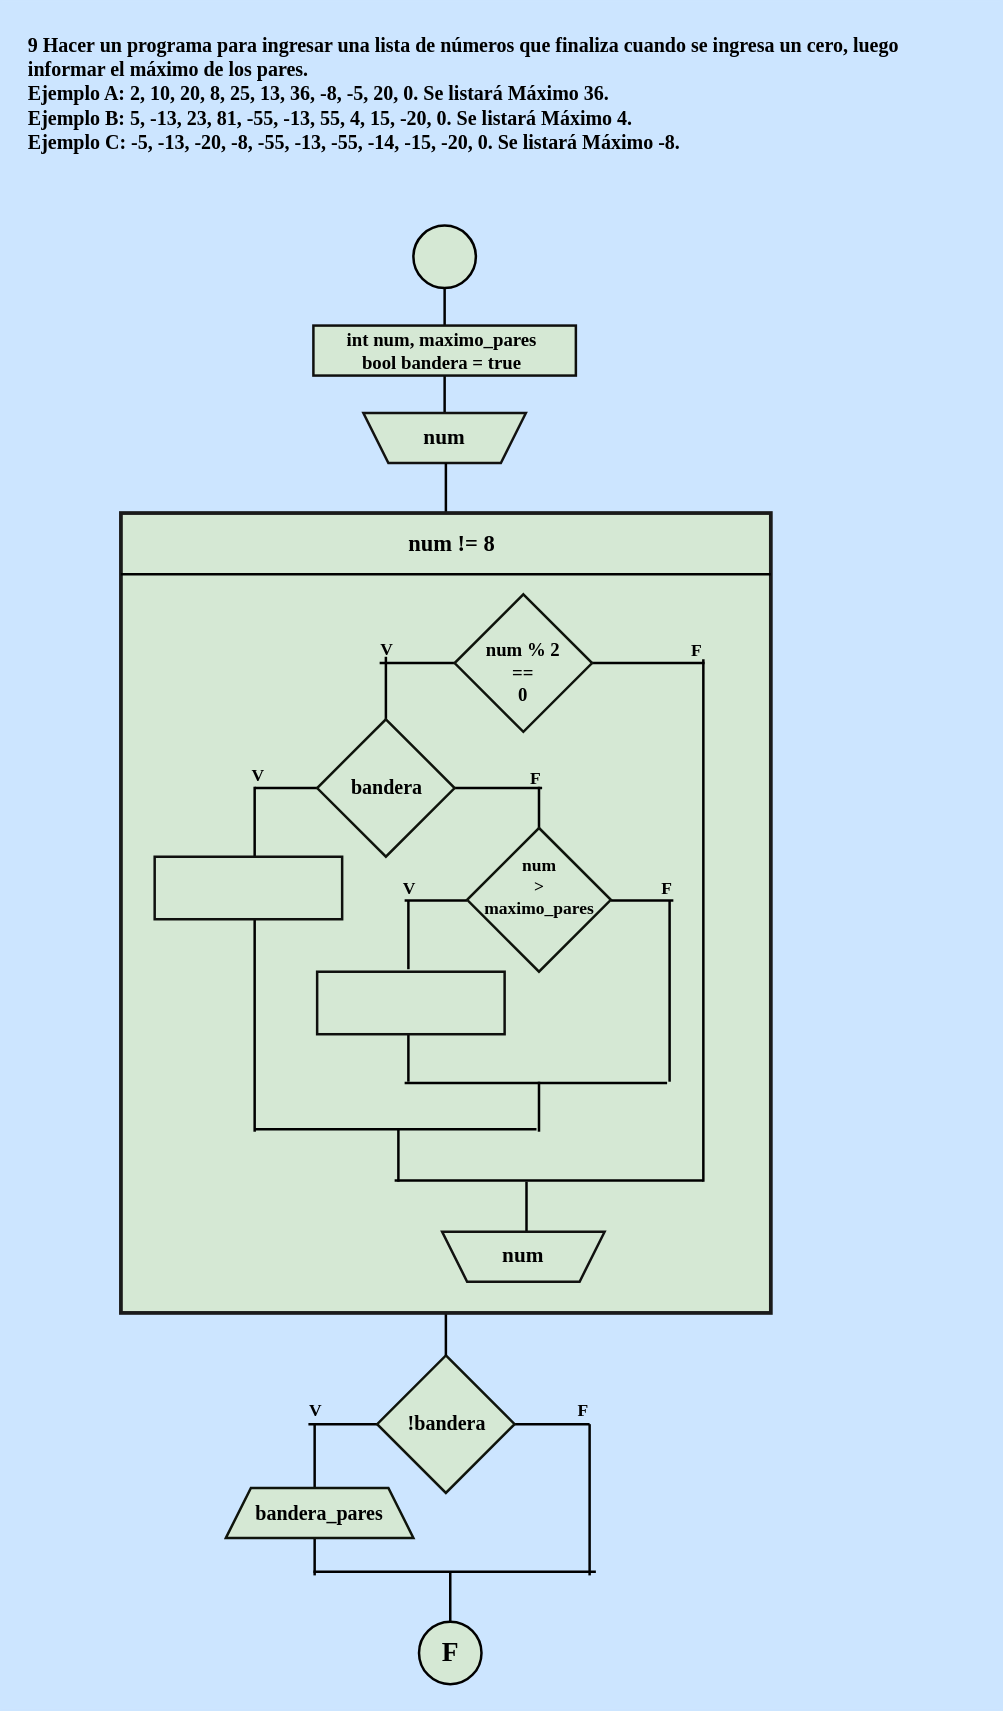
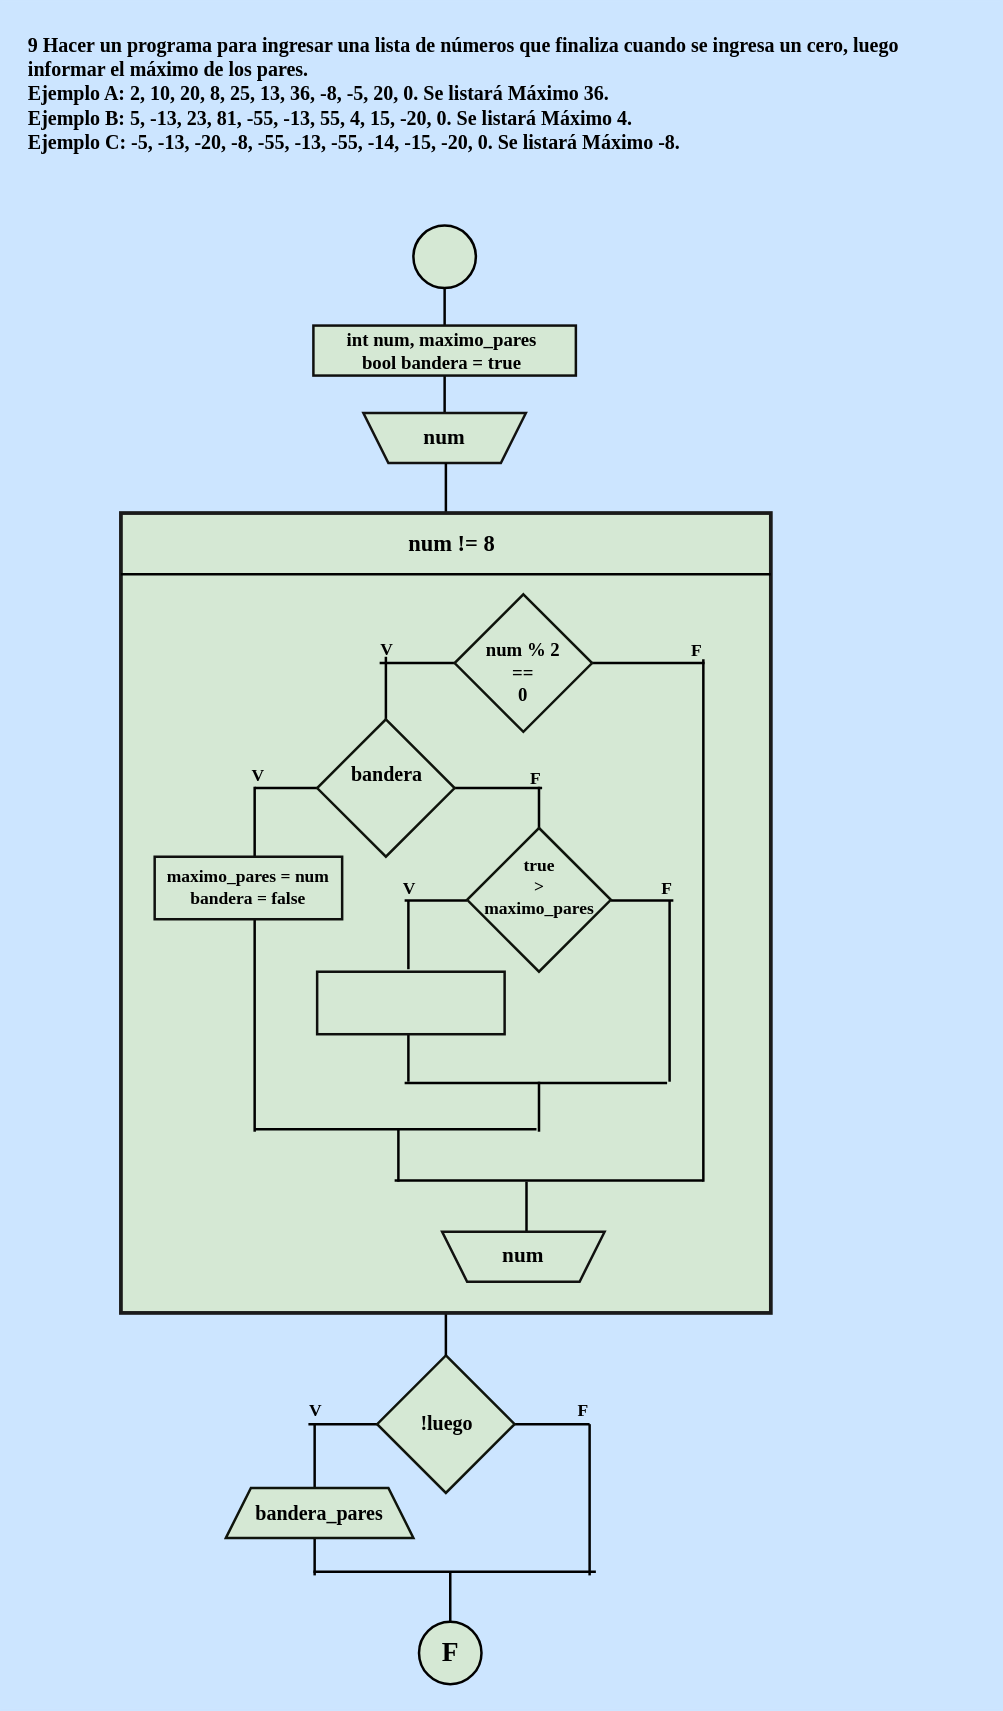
(387, 786) -> (387, 774)
none -> (248, 888)
(539, 888) -> (539, 888)
(447, 1423) -> (447, 1423)
